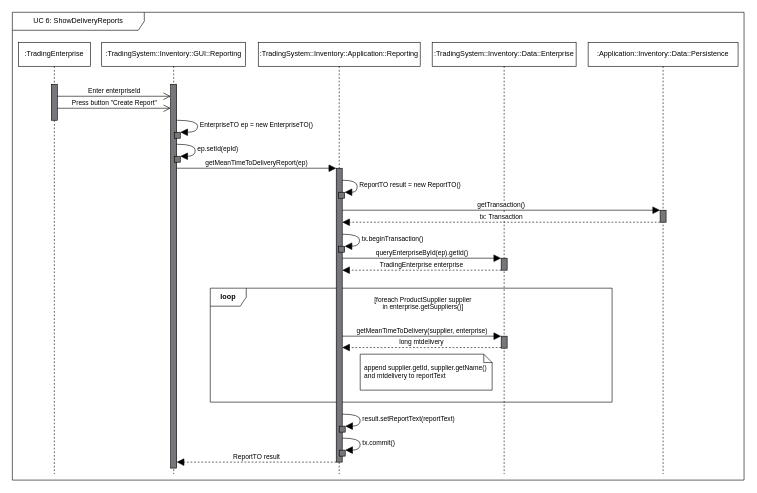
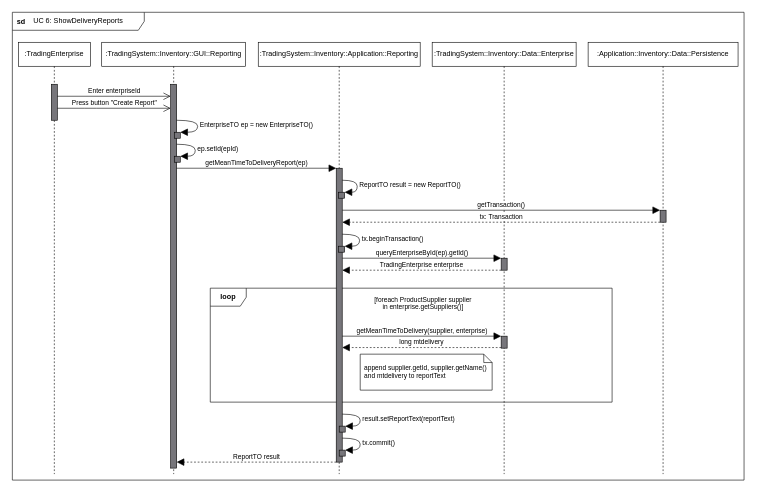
none -> (21, 21)
